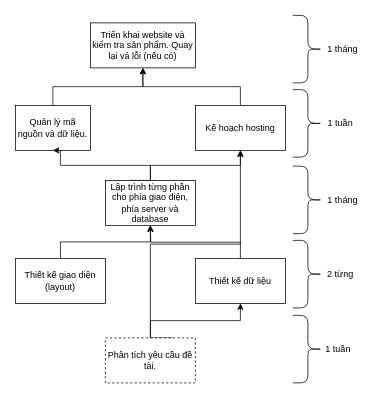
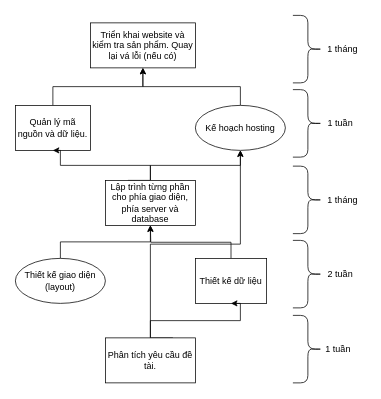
(240, 128) -> (240, 128)
(341, 274) -> (341, 274)
(60, 281) -> (60, 281)
(240, 281) -> (231, 281)
(150, 360) -> (150, 360)
